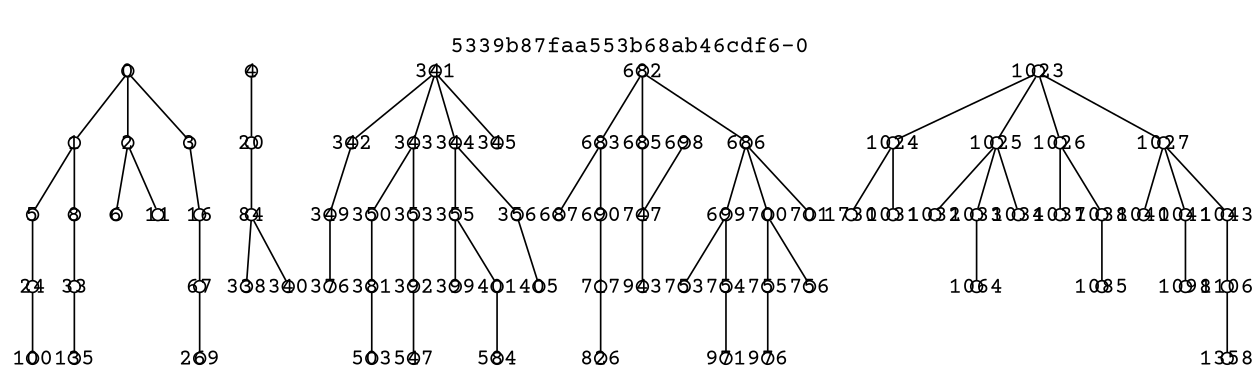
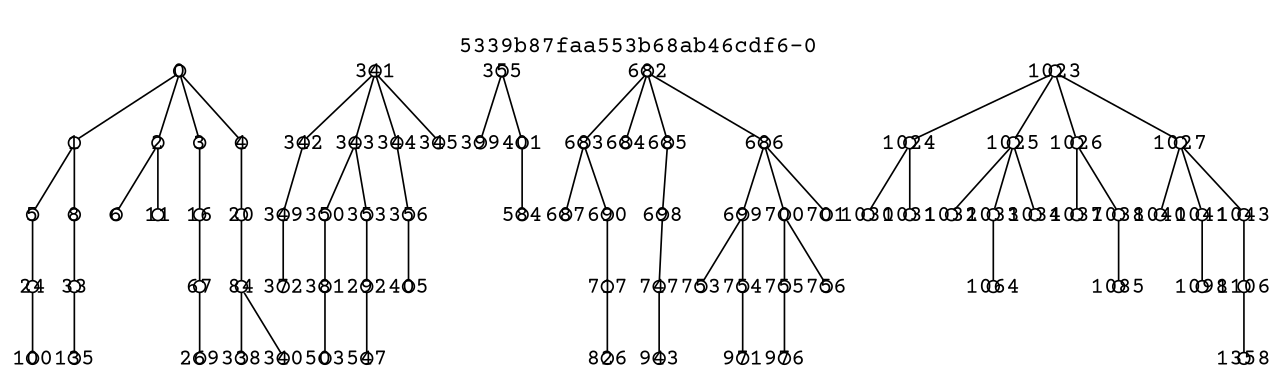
none -> (211, 107)
none -> (626, 143)
(455, 179) -> none
(642, 179) -> (665, 179)
(851, 215) -> (868, 215)
(330, 287) -> (283, 287)
(414, 287) -> (367, 287)
